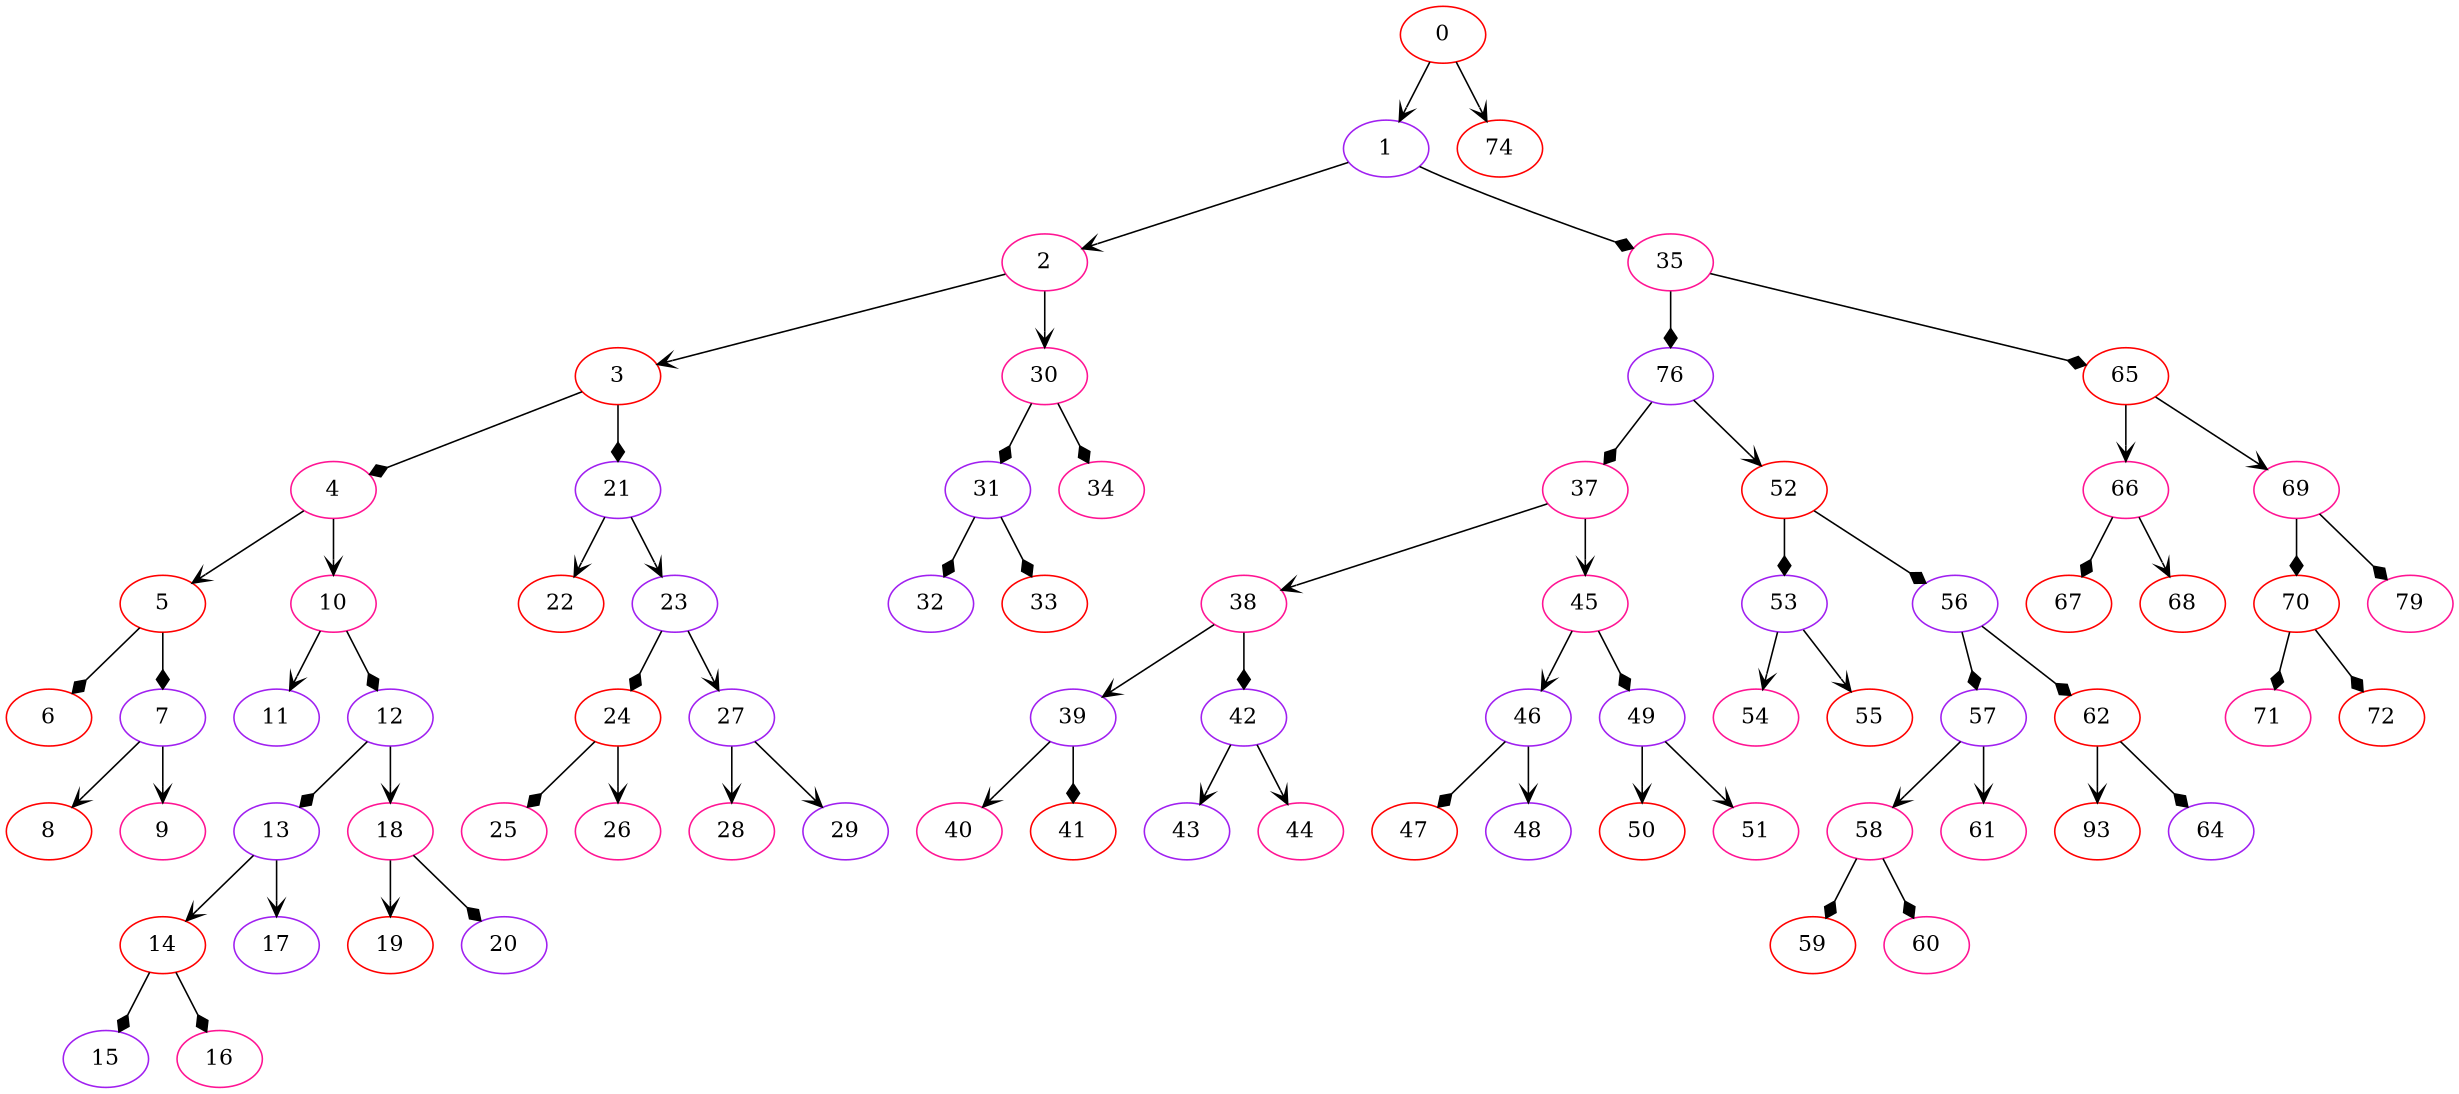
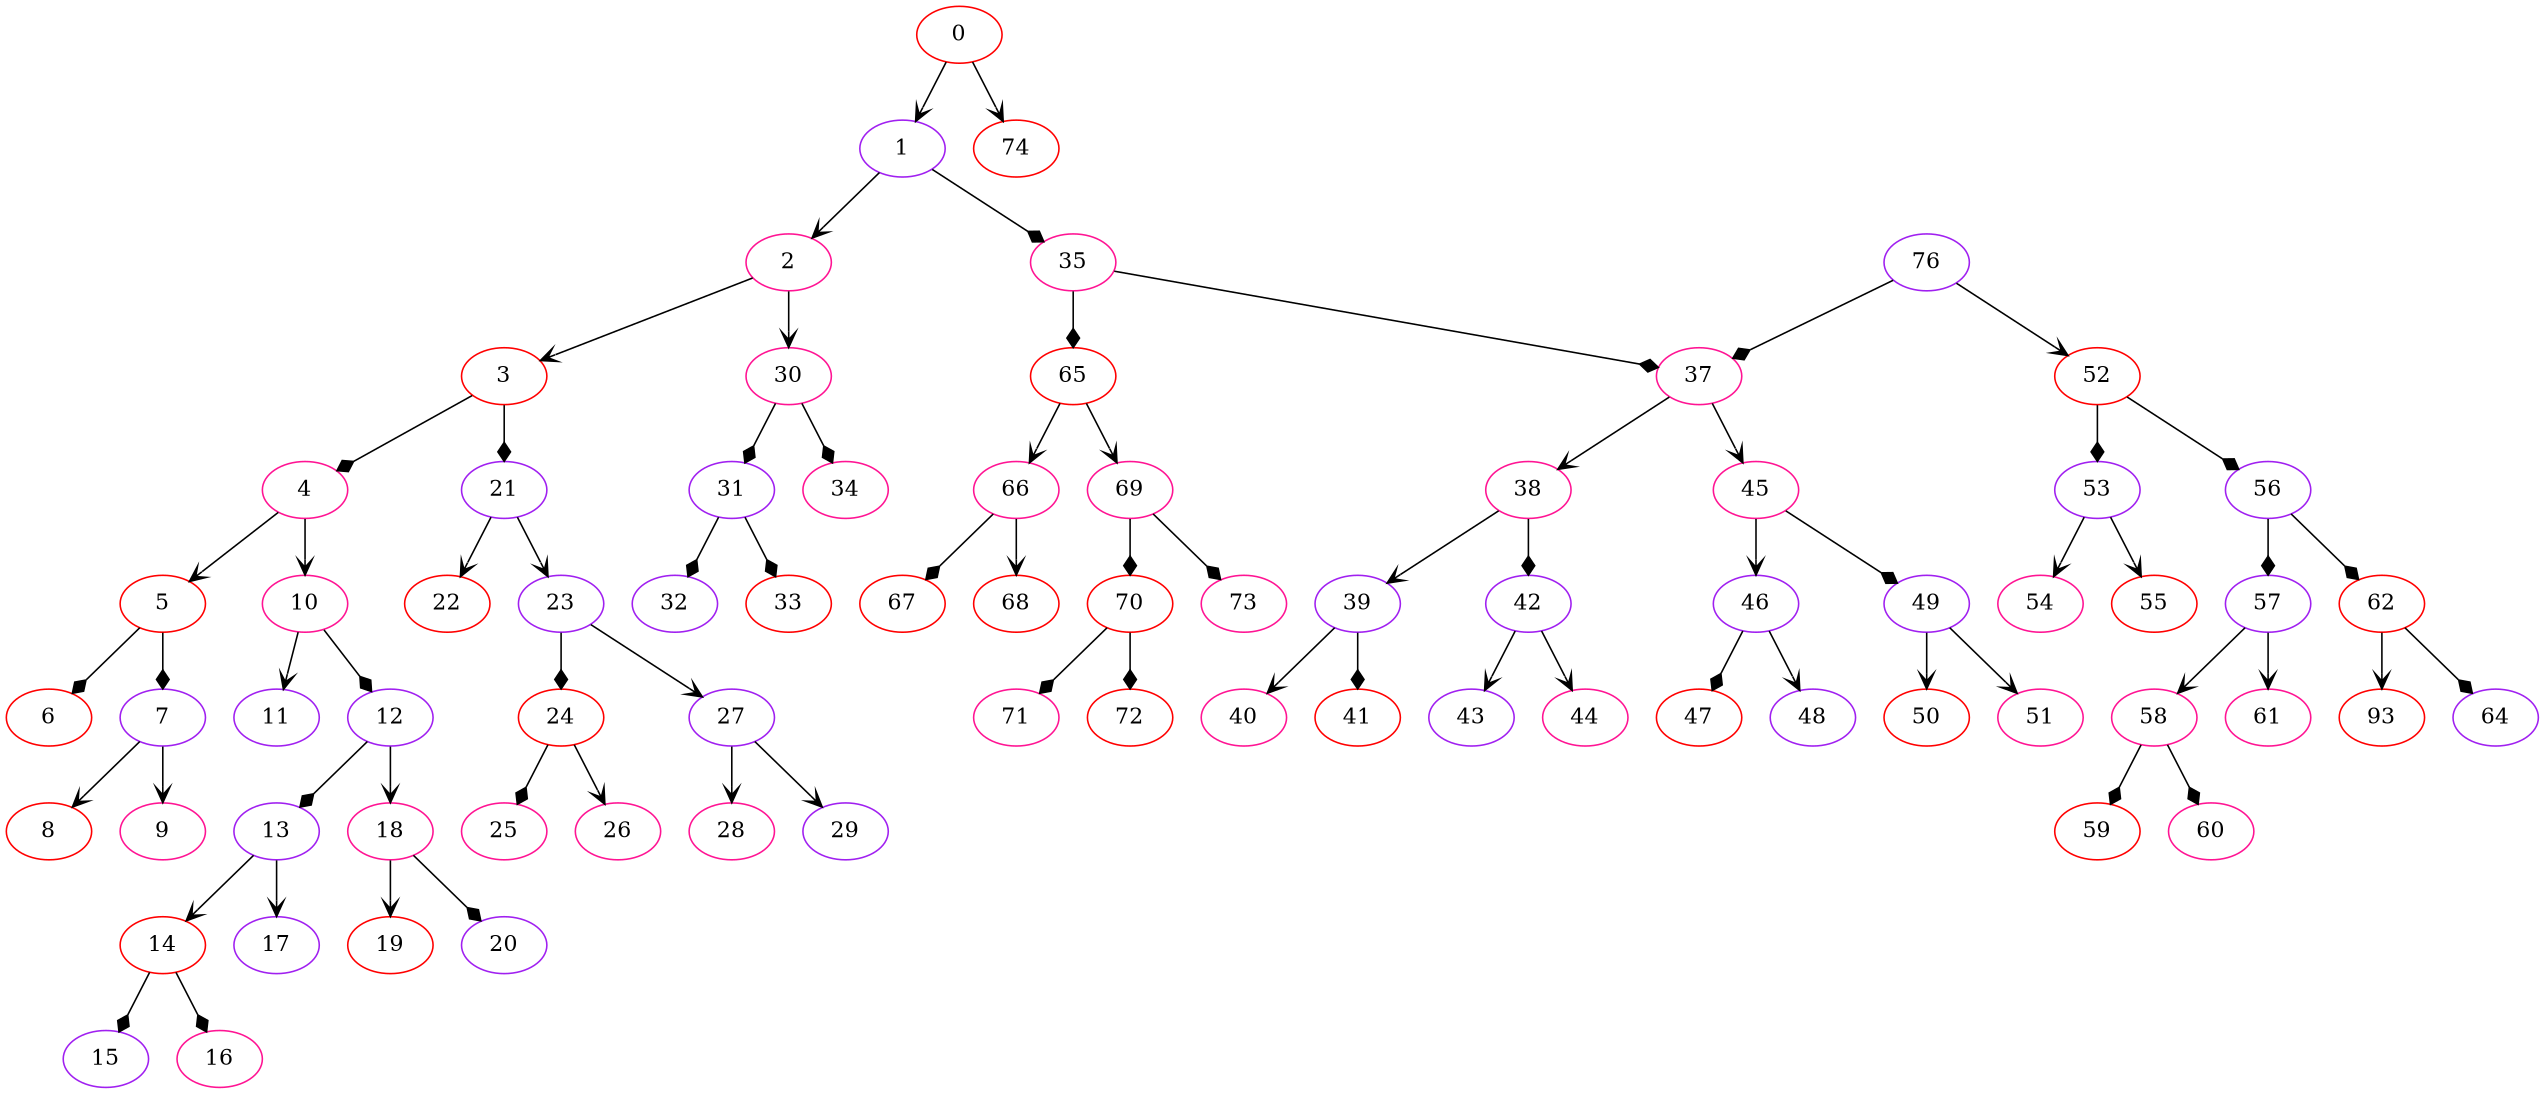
(1671, 310) -> (1377, 318)
(2410, 604) -> (1244, 604)
